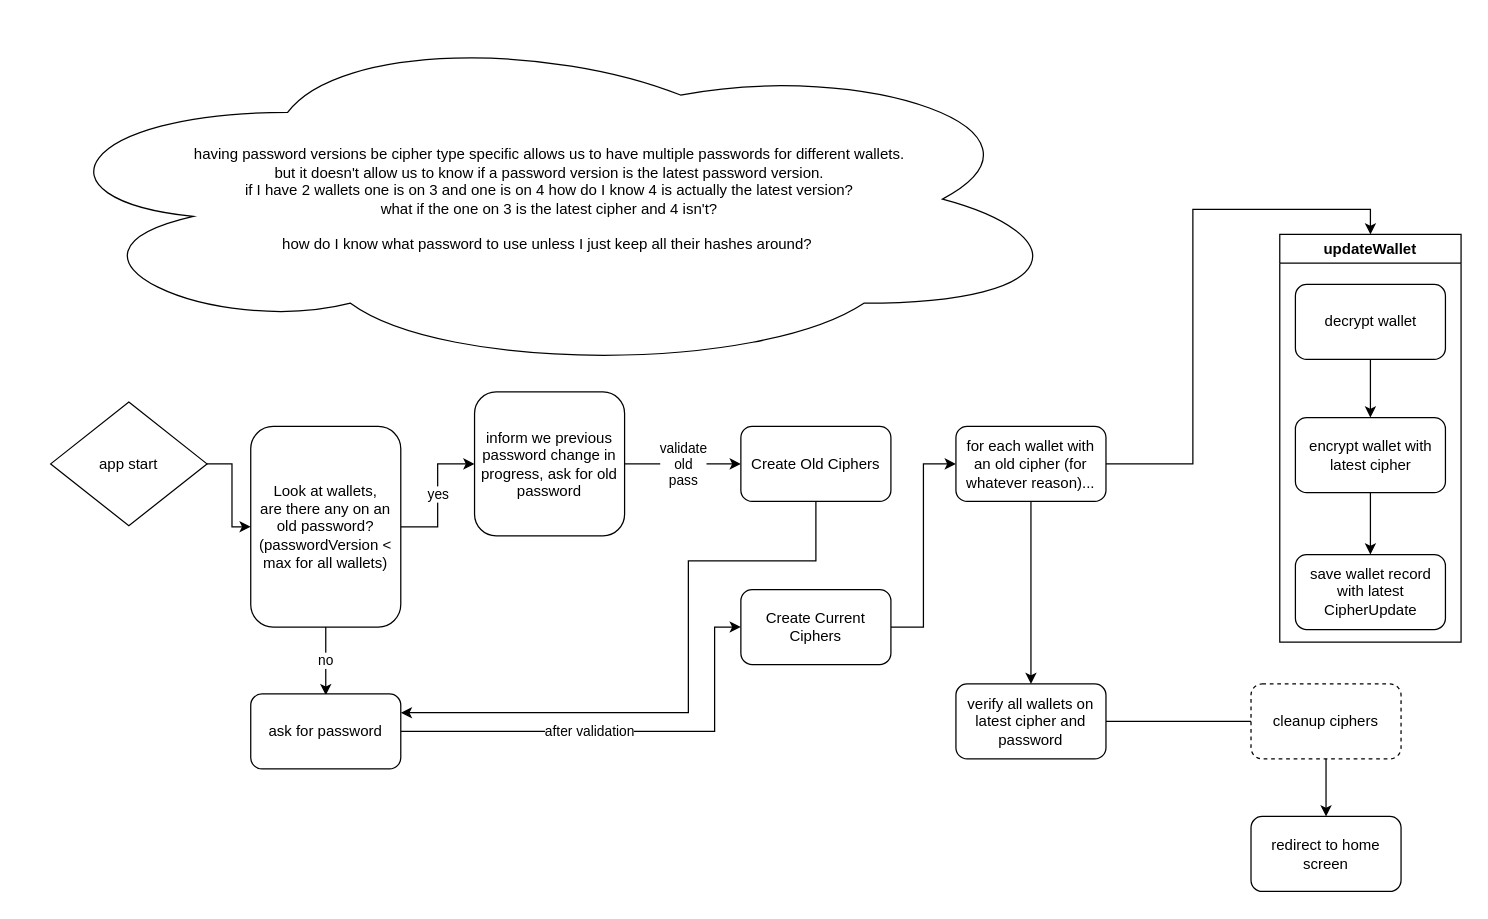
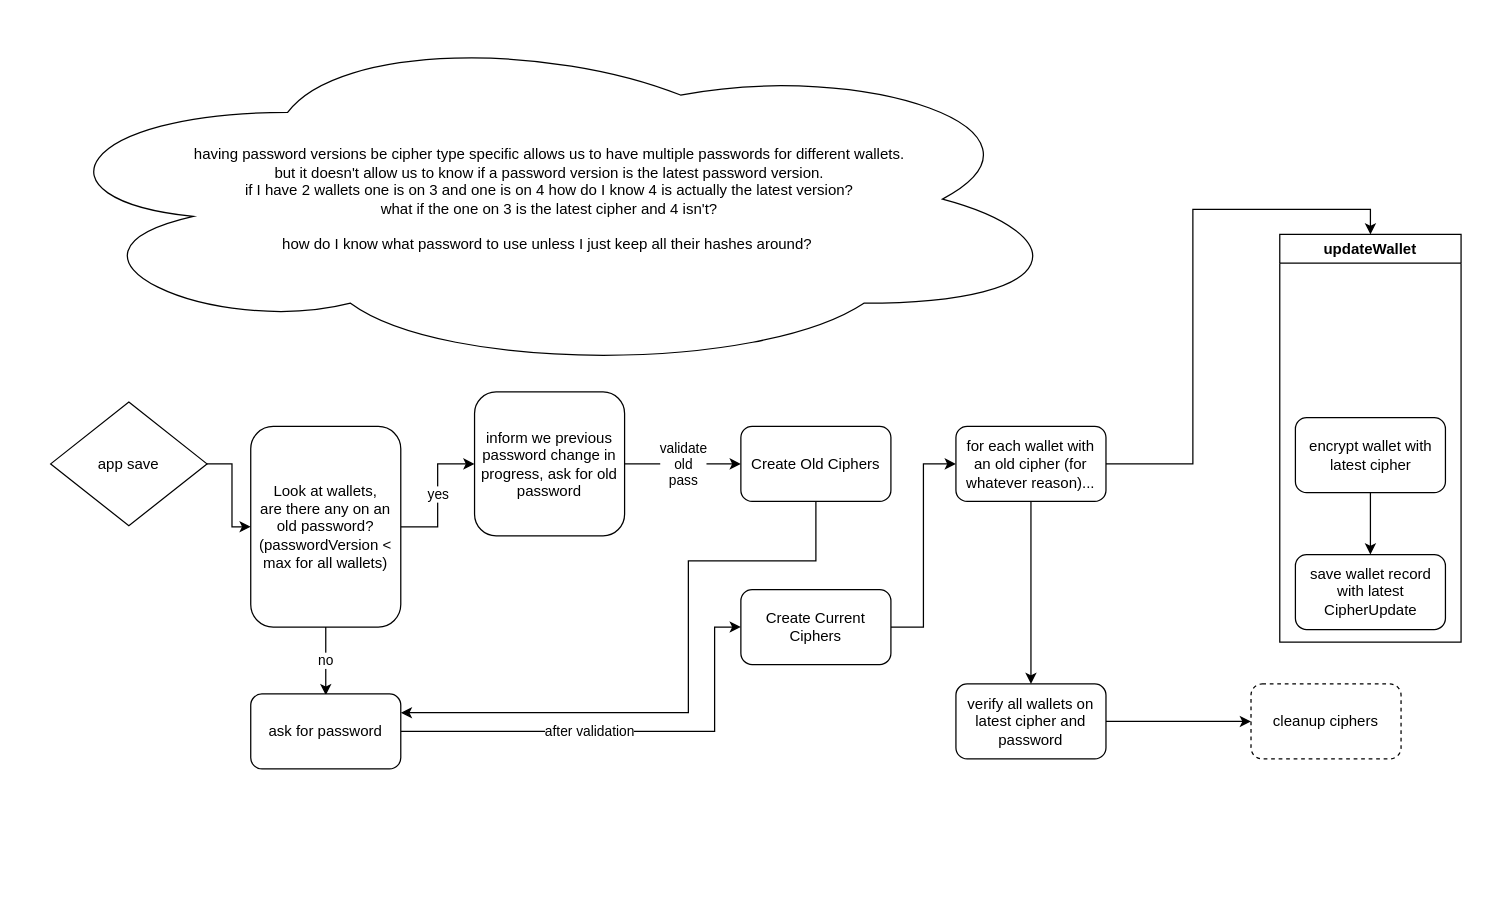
(1370, 322) -> none
(1370, 384) -> none
(129, 464) -> (129, 464)
(1244, 721) -> (1241, 721)
(1326, 783) -> none
(1326, 854) -> none
